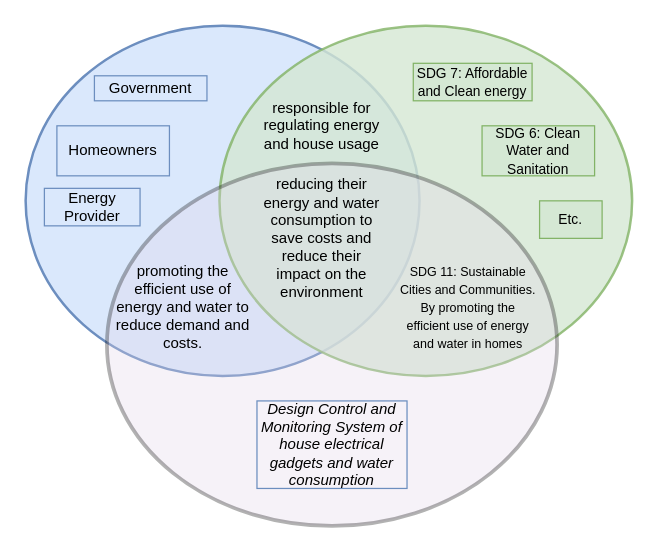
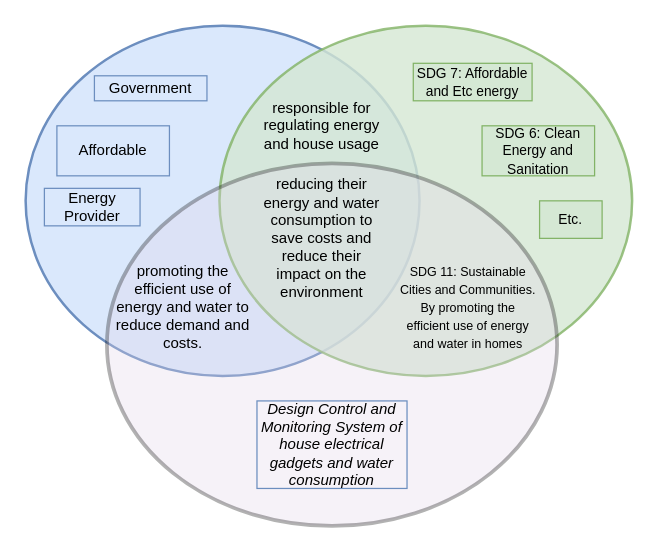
(473, 82) -> (473, 82)
(113, 151) -> (113, 151)
(538, 151) -> (538, 151)
